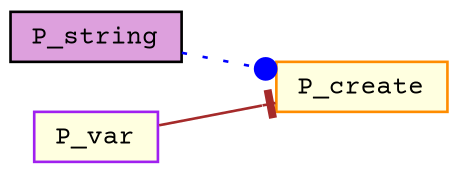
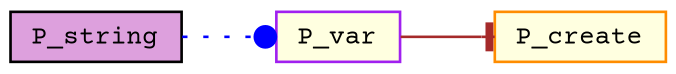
(218, 60) -> (218, 37)
